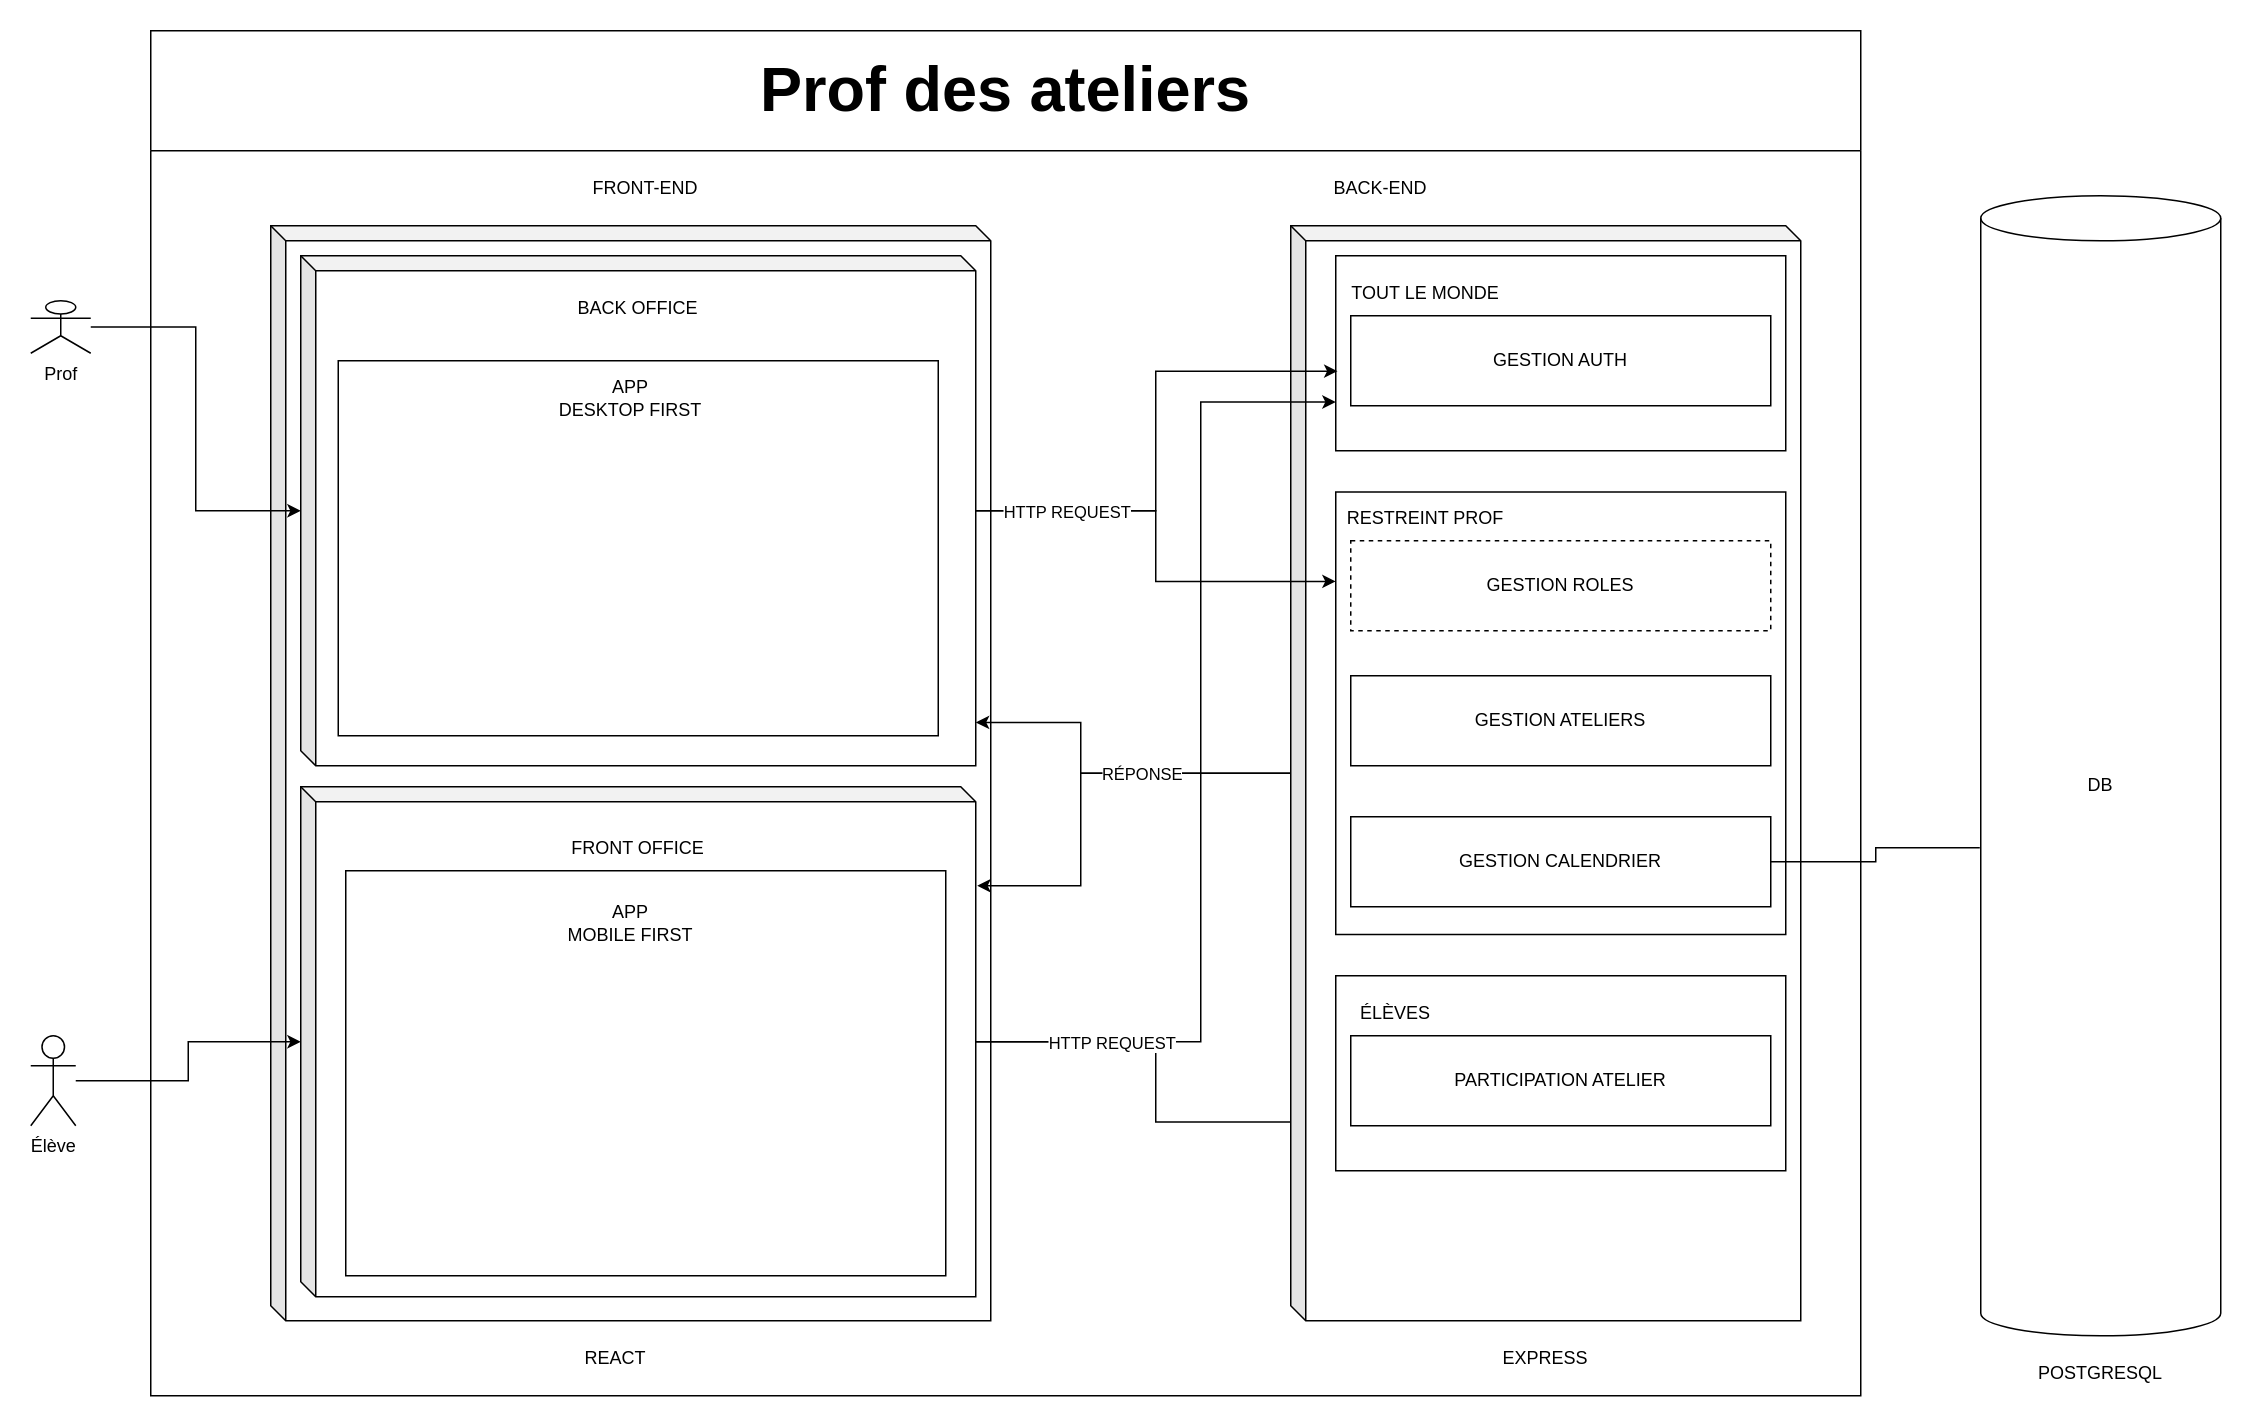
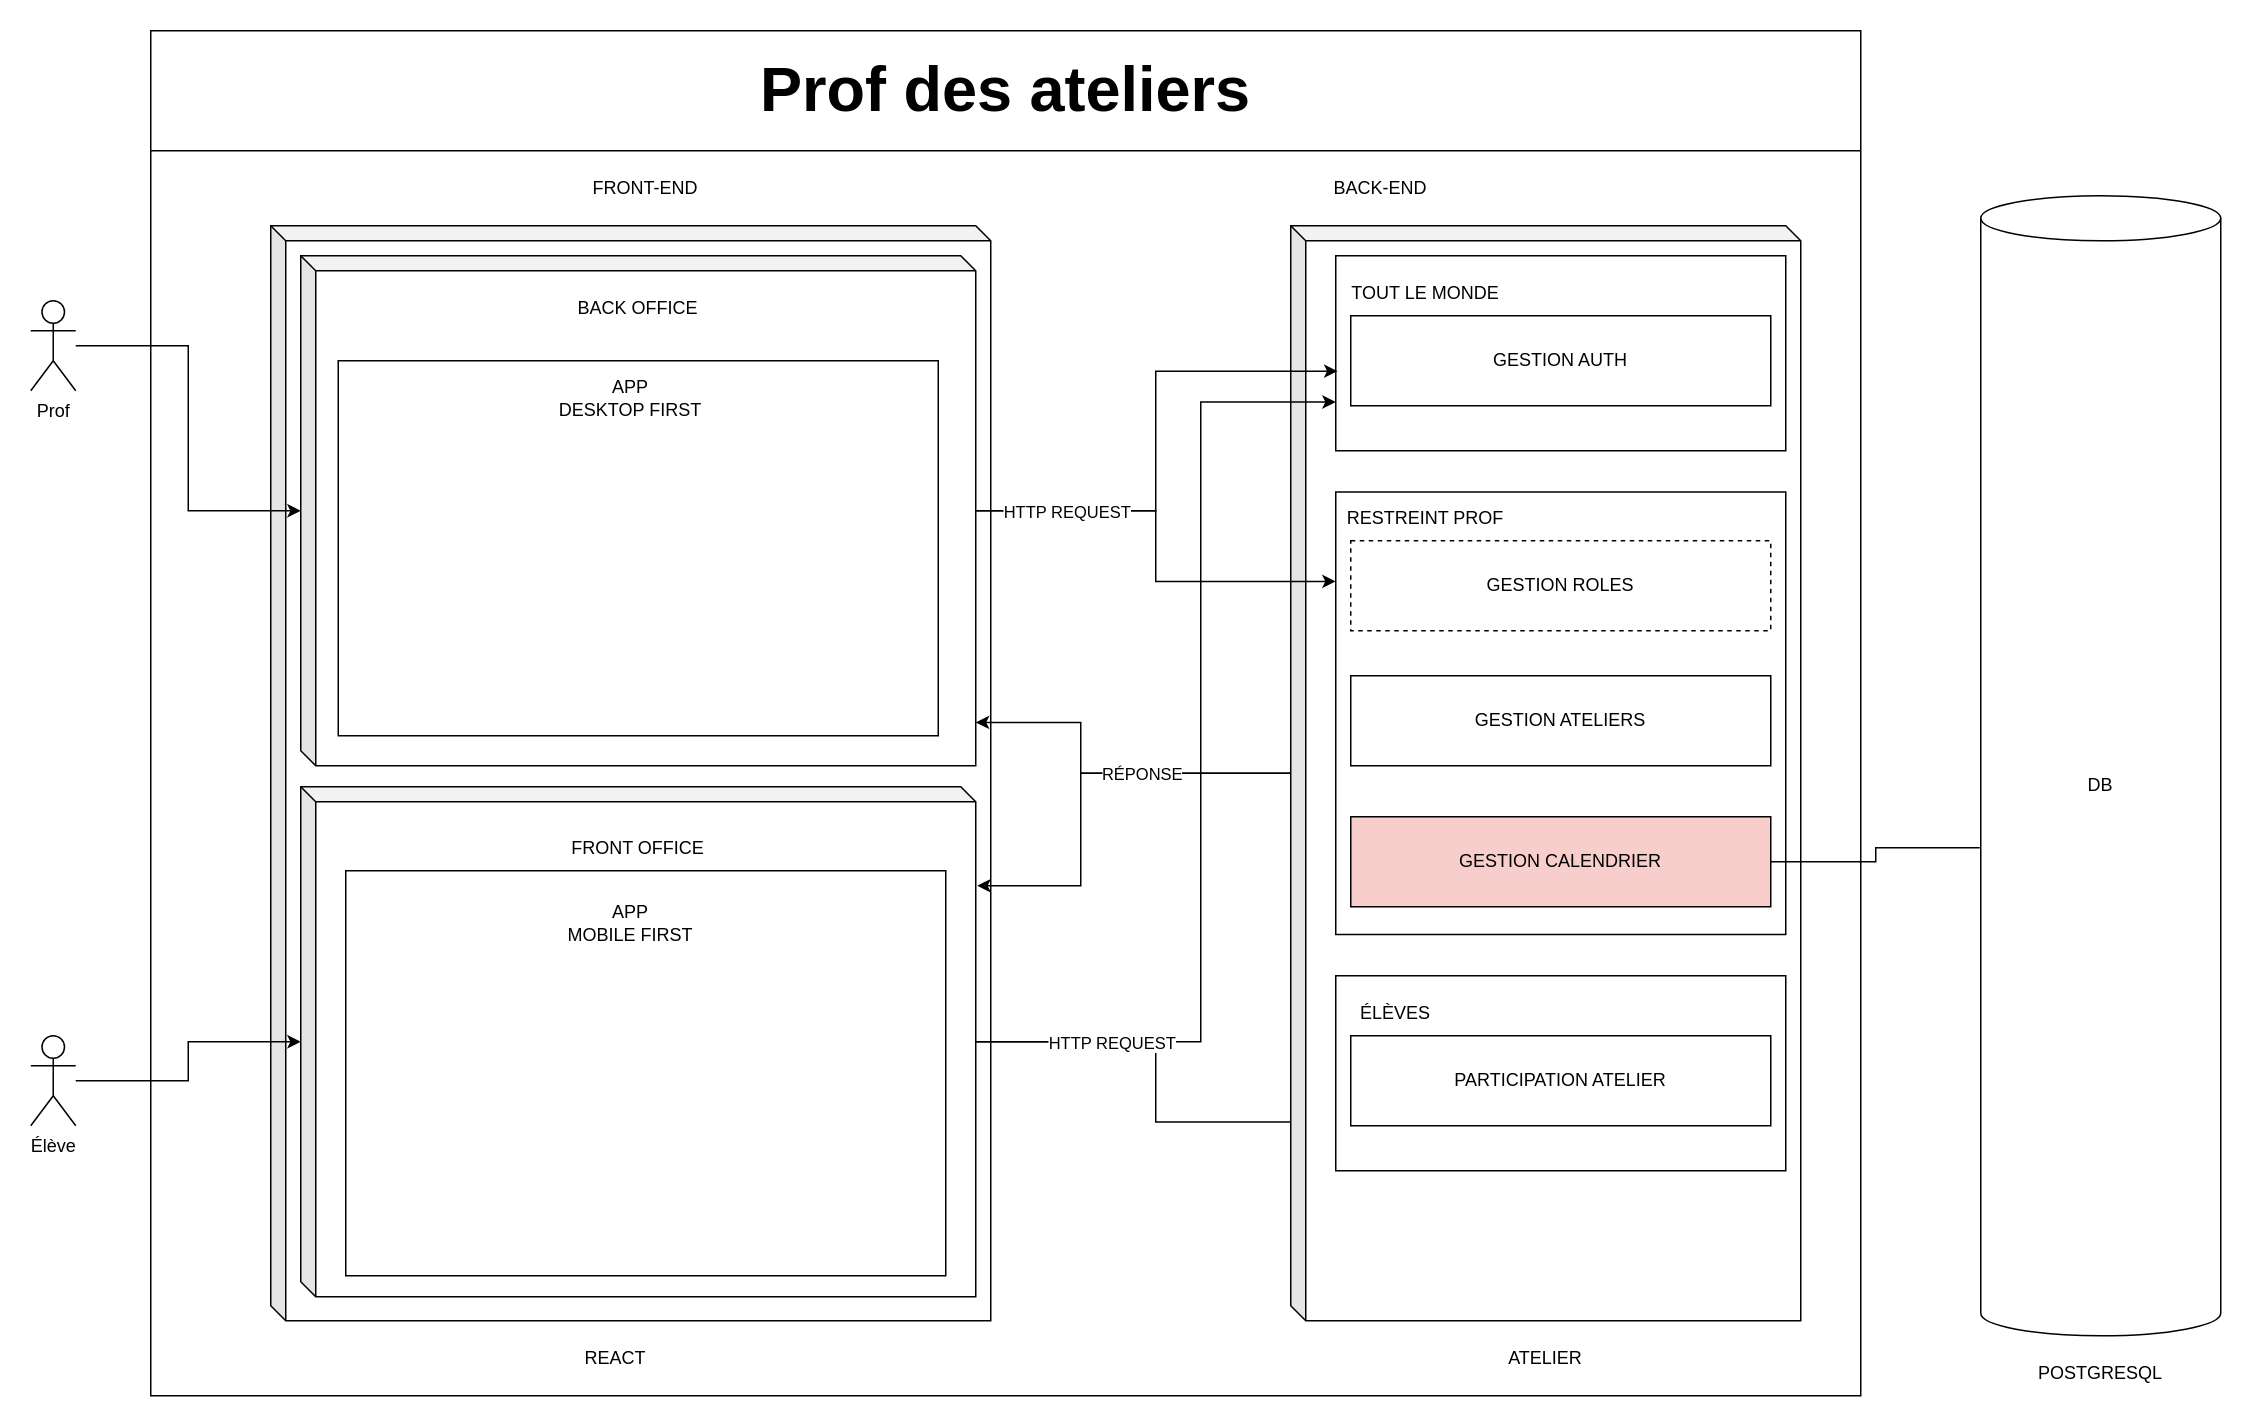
(61, 327) -> (53, 346)
(1561, 862) -> (1561, 862)
(1546, 1358) -> (1546, 1358)
